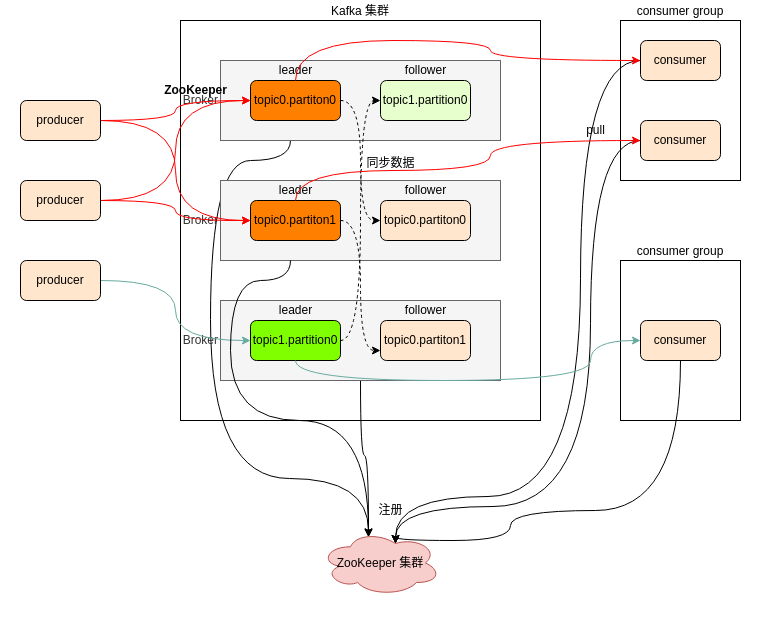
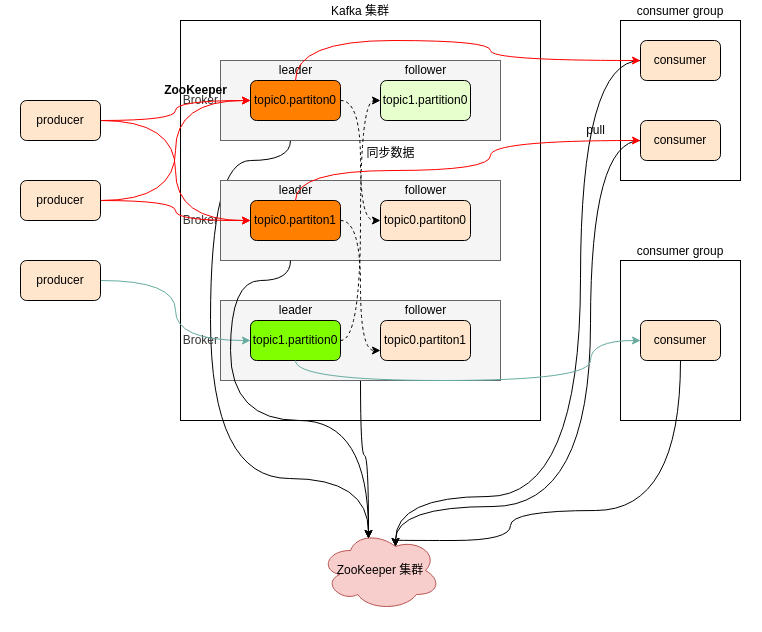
(391, 164) -> (391, 154)
(391, 511) -> none
(381, 563) -> (381, 571)
